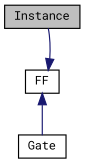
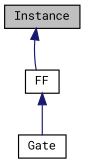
(50, 44) -> (35, 55)
